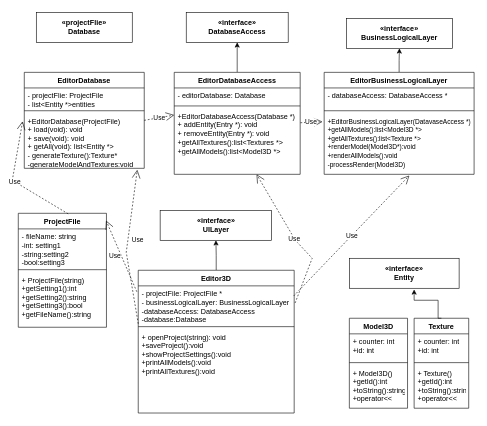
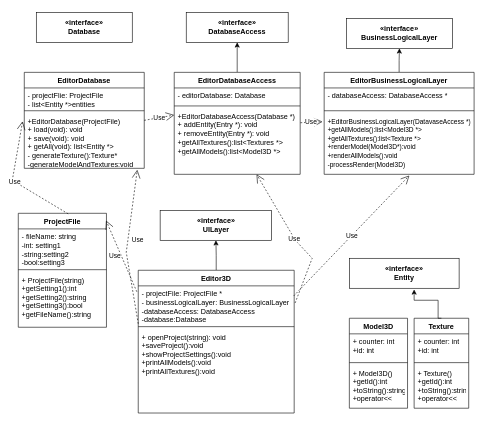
(84, 27) -> (84, 27)
